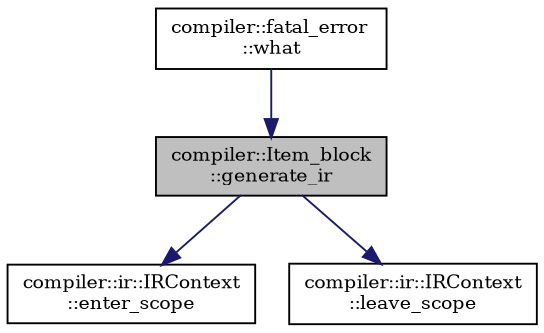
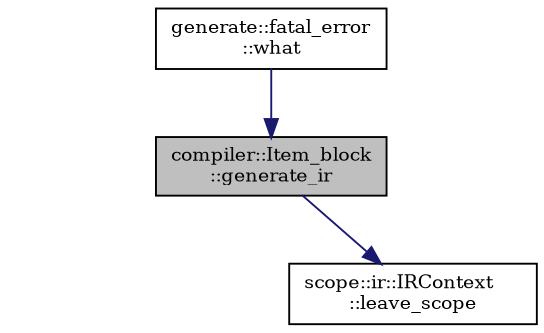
(271, 39) -> (271, 39)
(131, 294) -> none
(413, 294) -> (413, 294)
